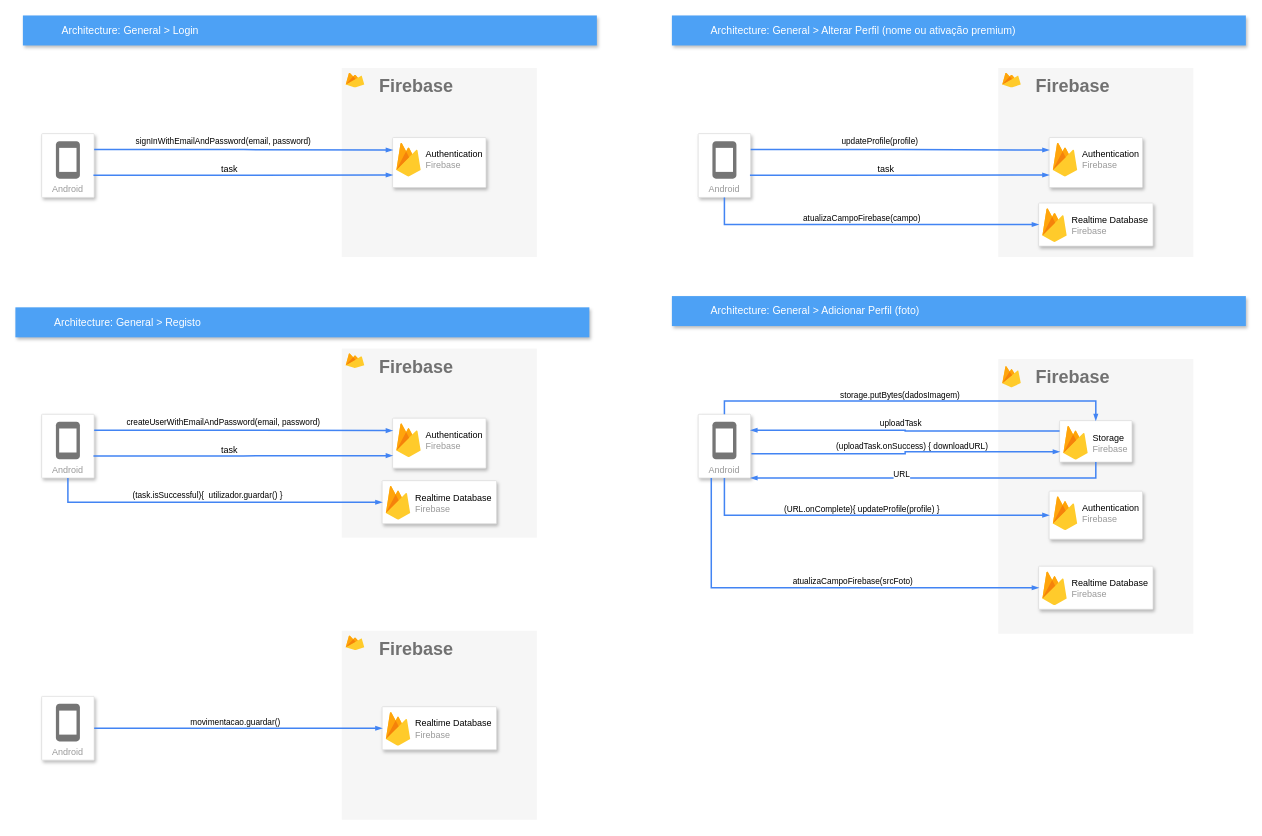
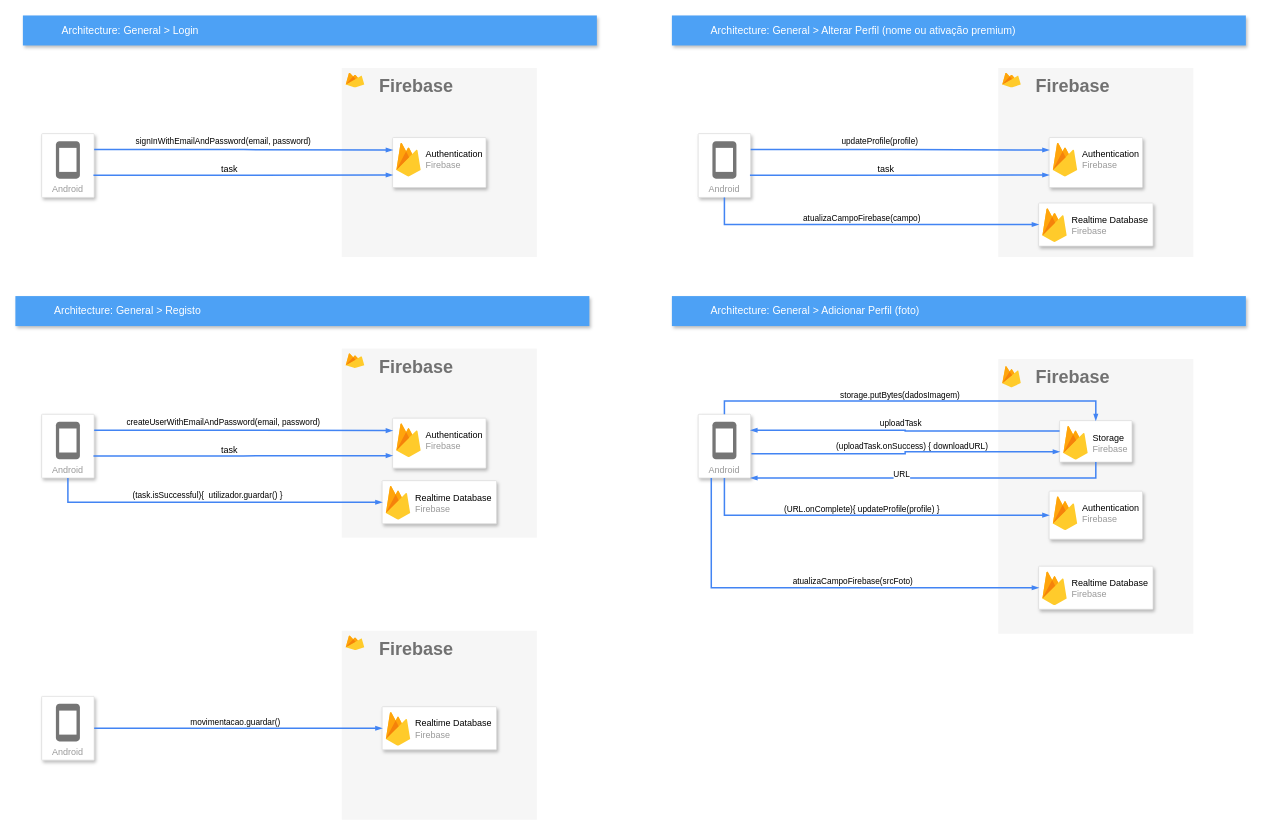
(302, 322) -> (302, 311)
